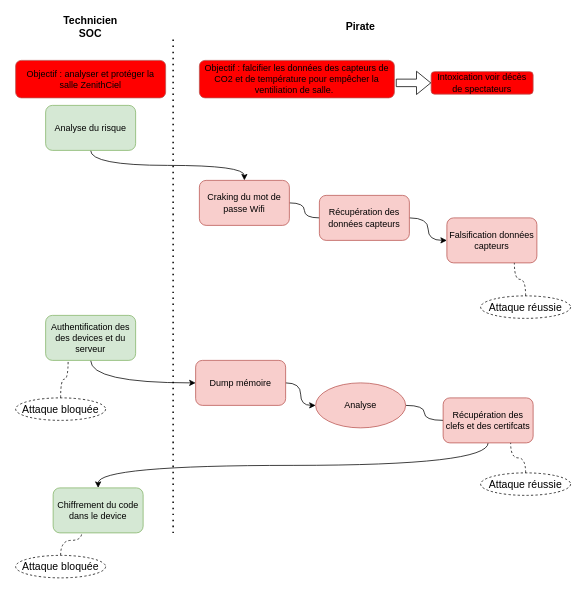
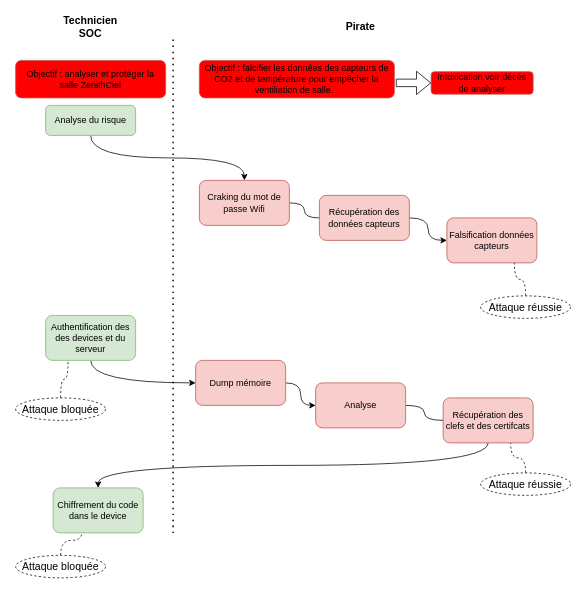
(482, 83) -> (482, 83)
(90, 128) -> (90, 120)
(360, 405) -> (360, 405)
